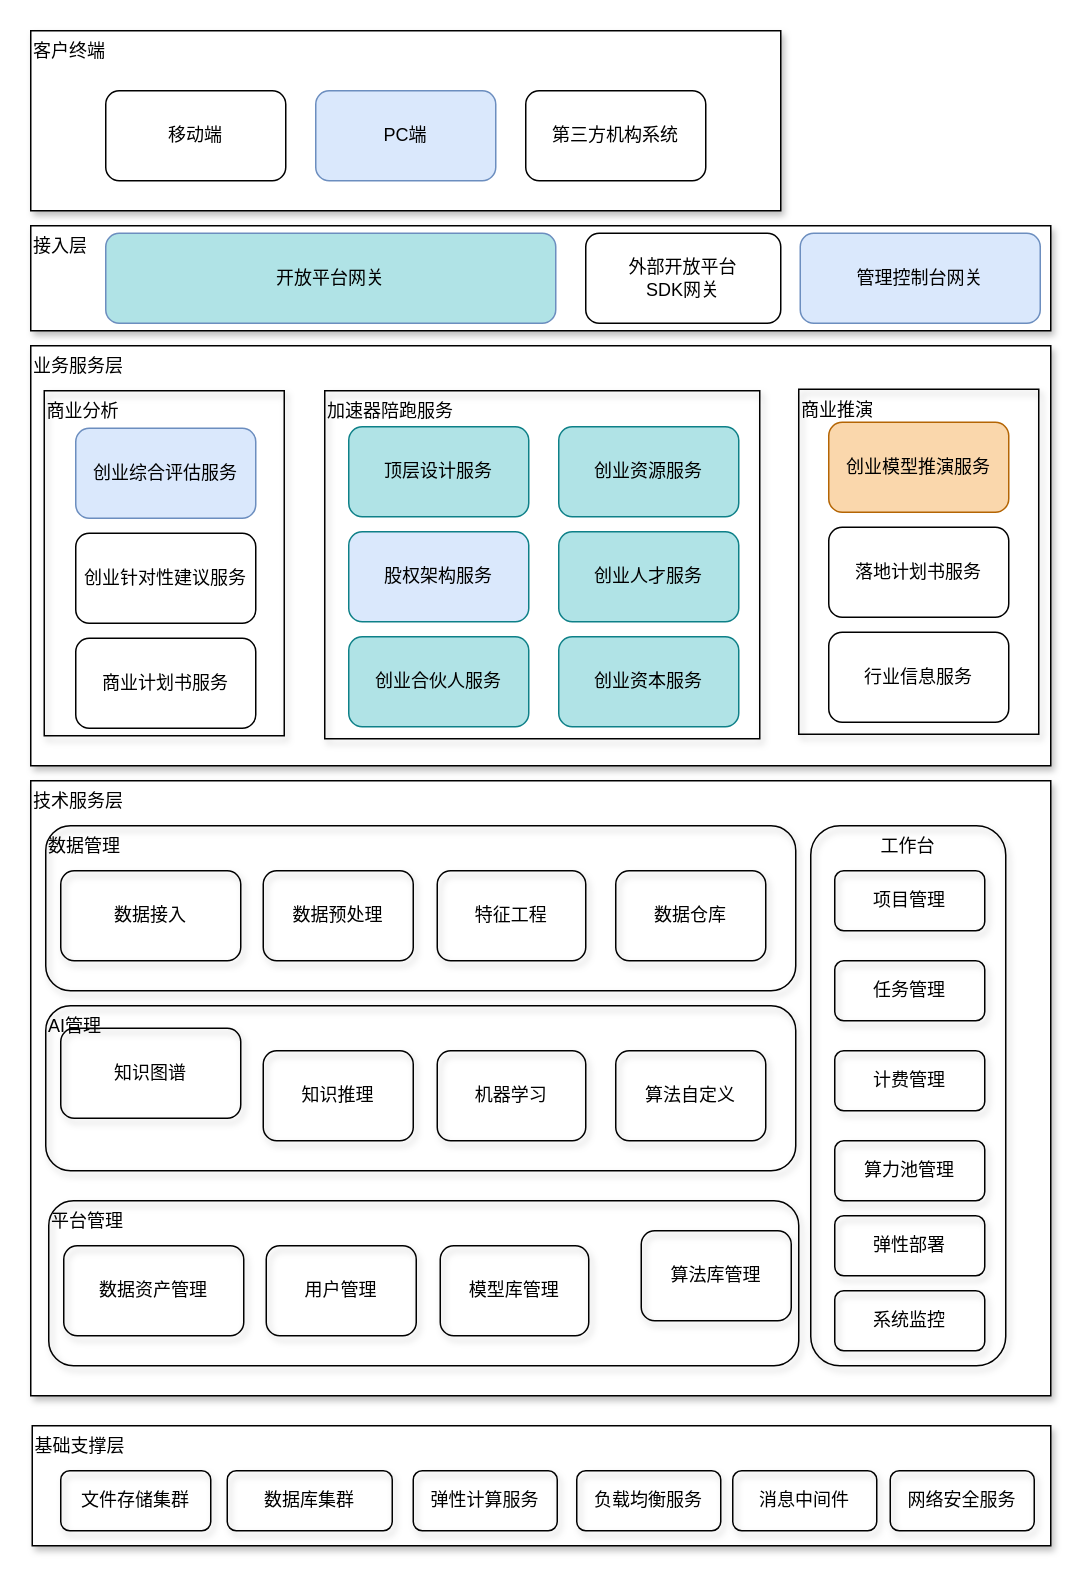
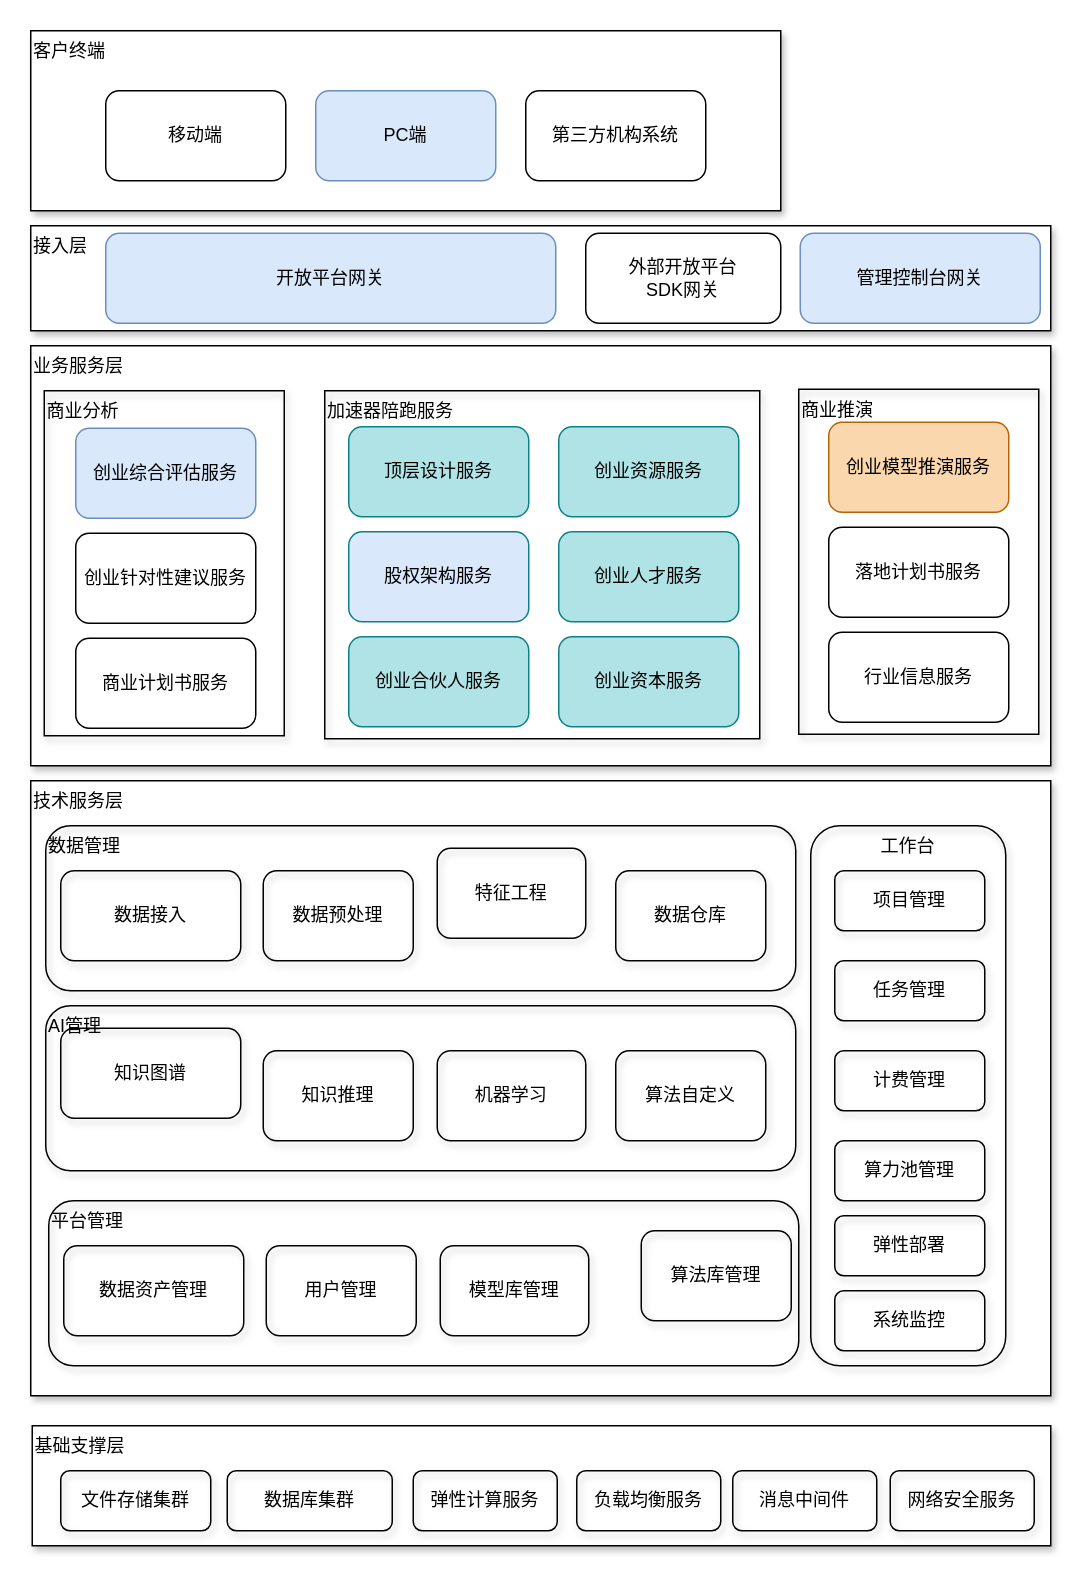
(331, 278) -> (331, 278)
(512, 916) -> (512, 893)
